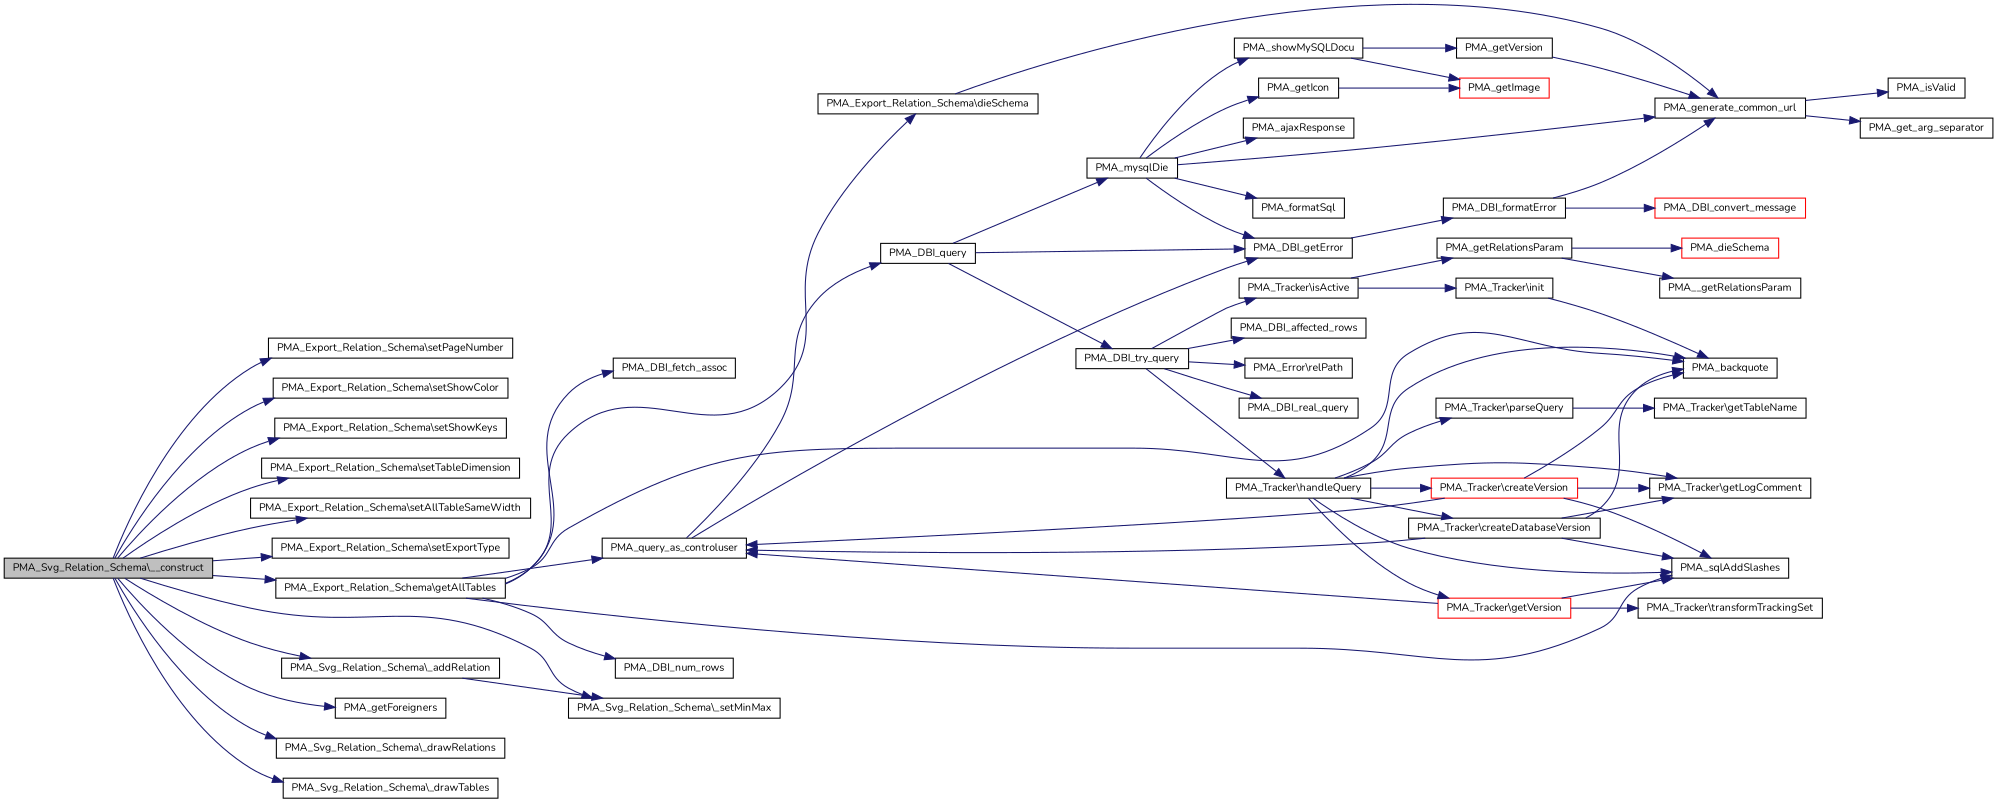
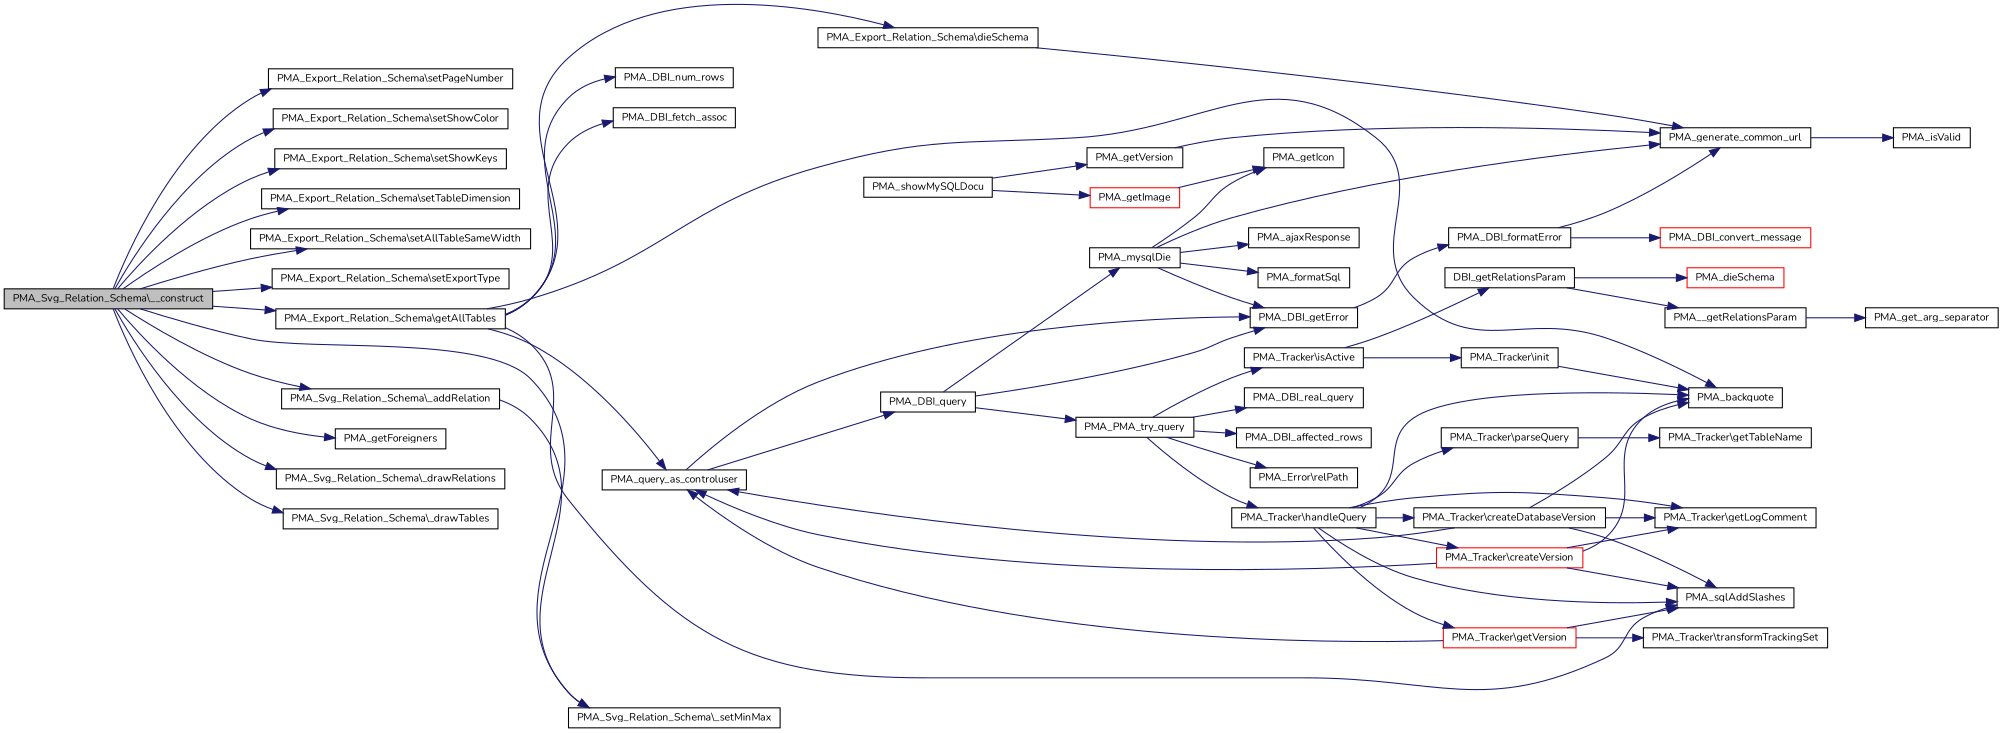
(1394, 88) -> (1216, 179)
(1183, 104) -> none
(1827, 118) -> (1830, 318)
(1504, 248) -> (1510, 278)
(1132, 359) -> (1135, 427)
